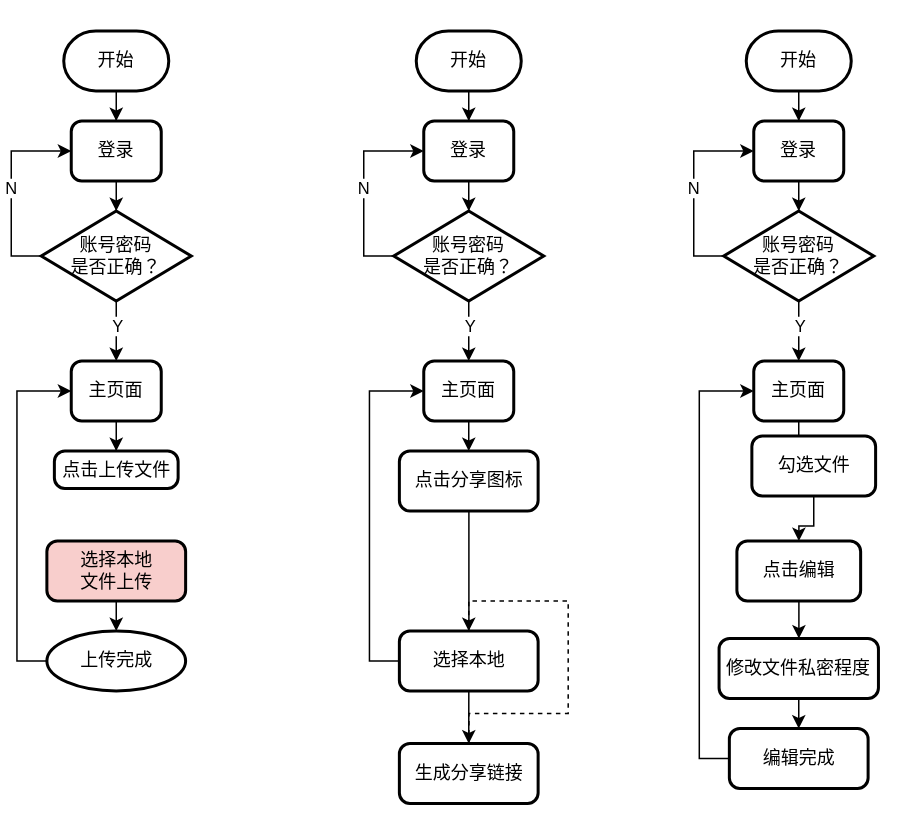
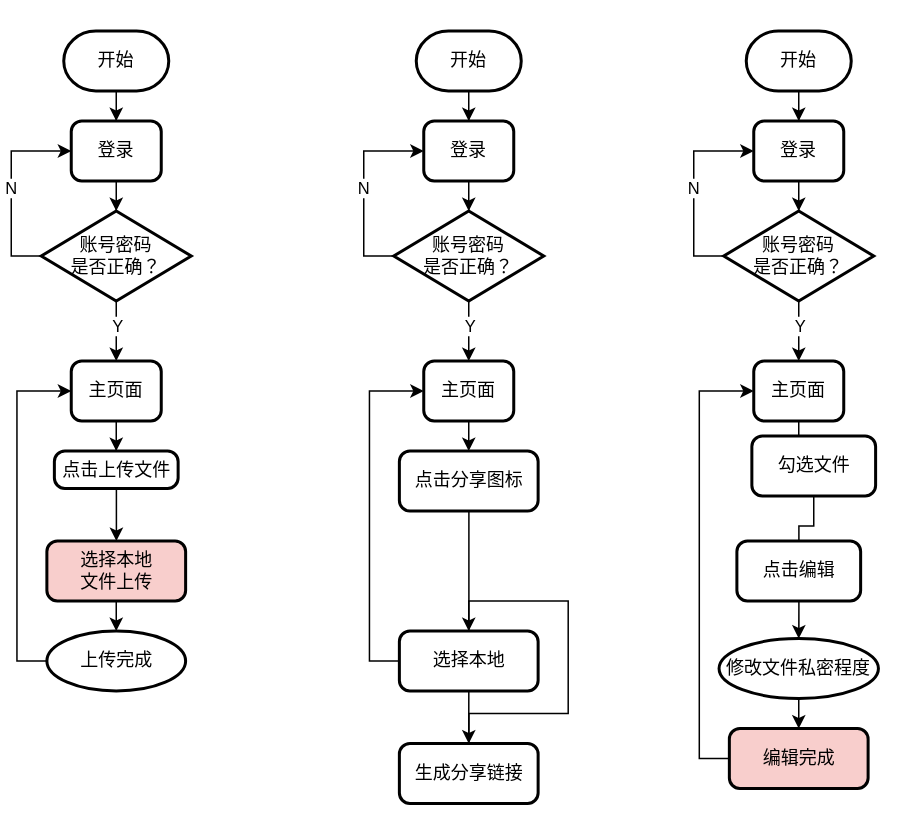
none -> (116, 516)
(801, 526) -> (799, 529)
(568, 657) -> (568, 657)
(799, 668) -> (799, 668)
(799, 758) -> (799, 758)
